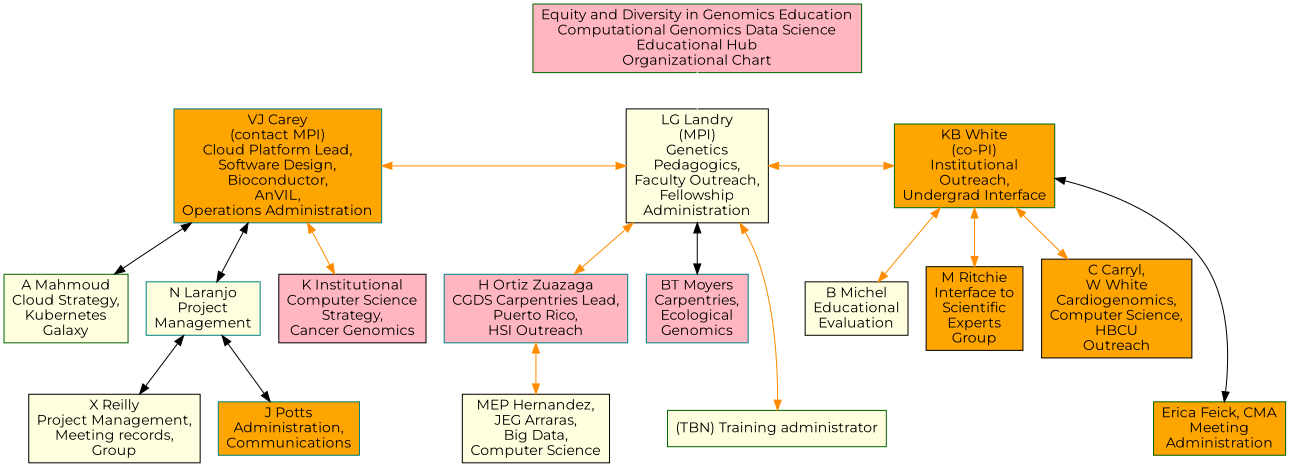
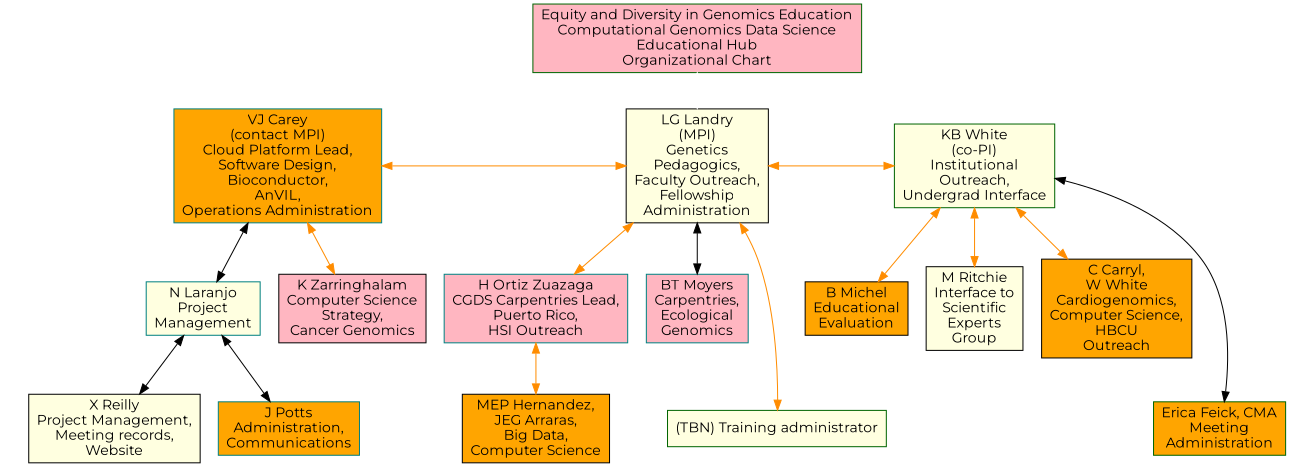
(975, 166) -> (975, 166)
(66, 309) -> none
(352, 309) -> (352, 309)
(857, 309) -> (857, 309)
(975, 309) -> (975, 309)
(114, 429) -> (114, 429)
(536, 429) -> (536, 429)
